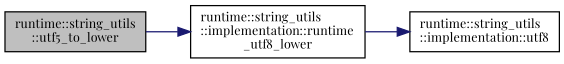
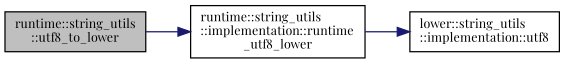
(75, 32) -> (75, 32)
(485, 32) -> (485, 32)
